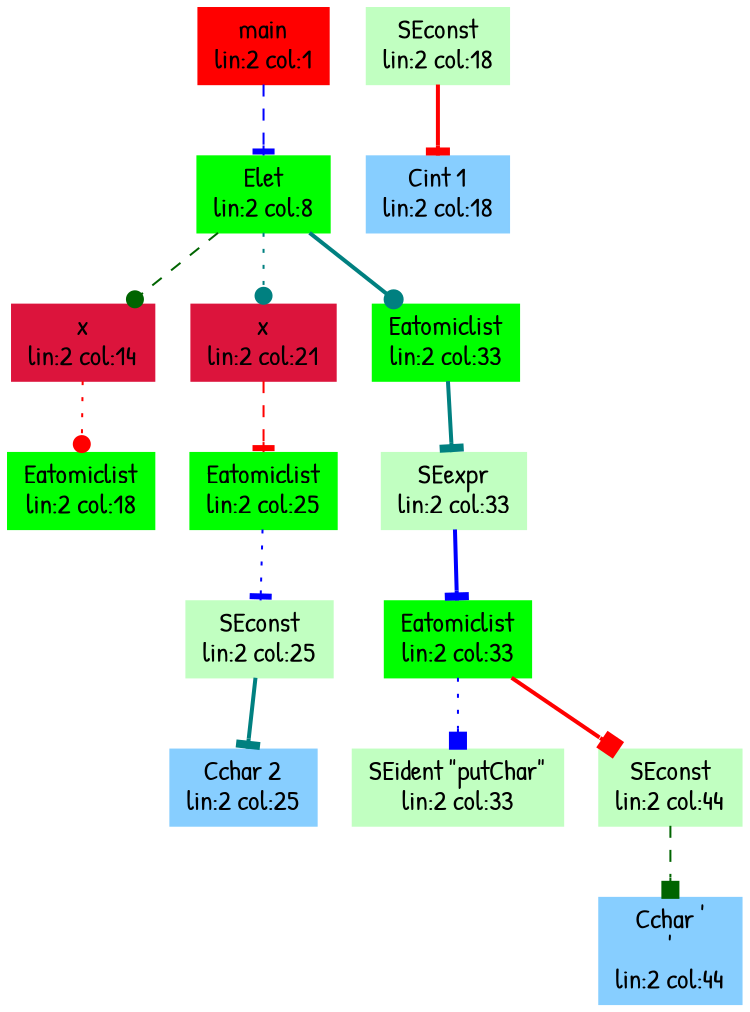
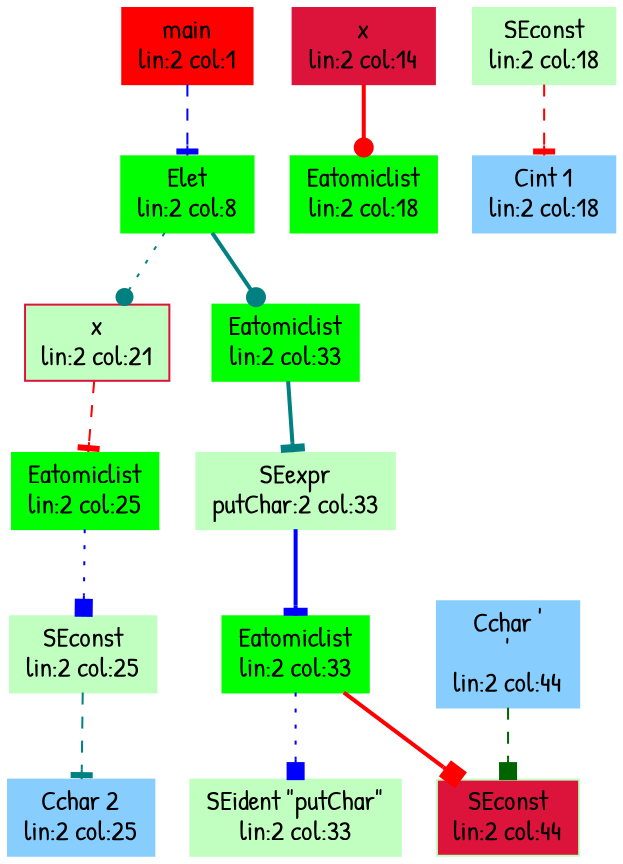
(438, 115) -> (544, 115)
(180, 264) -> none
(264, 343) -> (97, 343)
(82, 409) -> (364, 112)
(454, 491) -> (296, 491)
(262, 560) -> (84, 562)
(252, 708) -> (82, 731)
(670, 788) -> (508, 818)
(670, 852) -> (508, 733)
